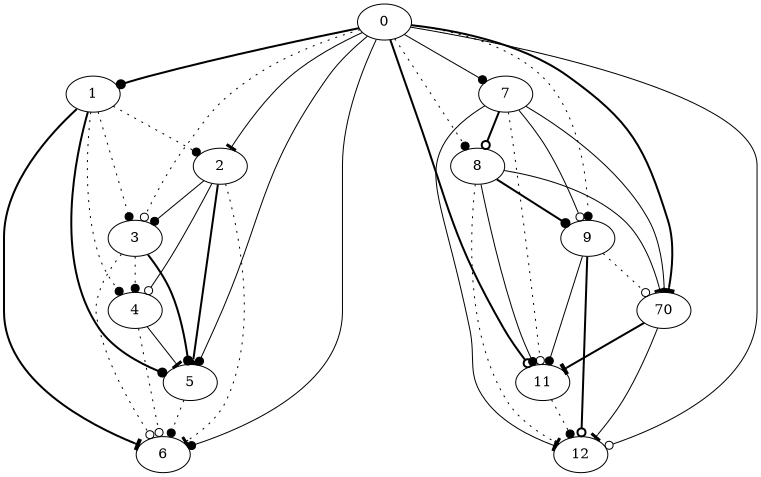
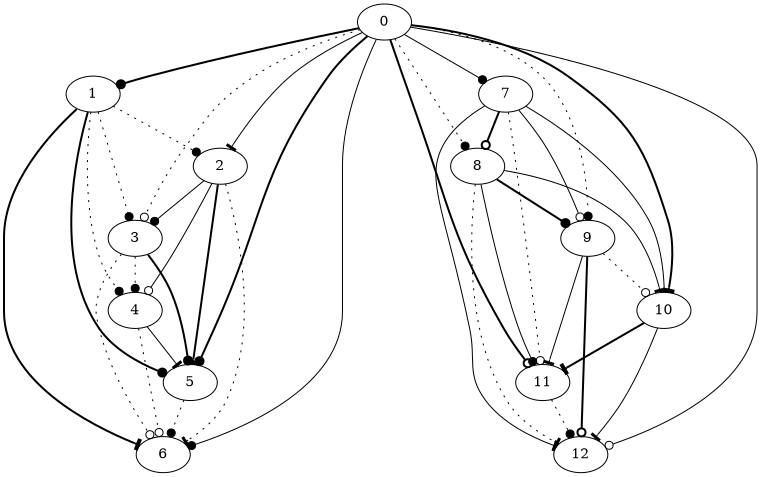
(268, 187) -> (268, 187)
(566, 308) -> (566, 308)
(664, 310) -> (664, 310)
